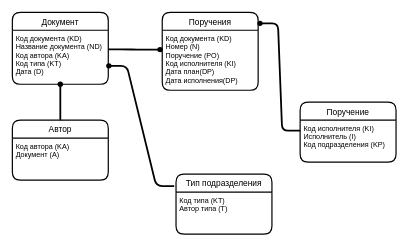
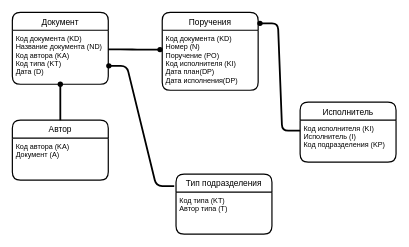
(348, 112) -> (348, 112)
